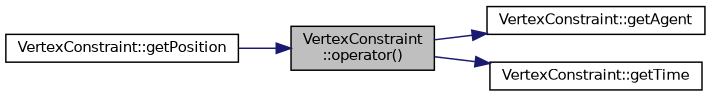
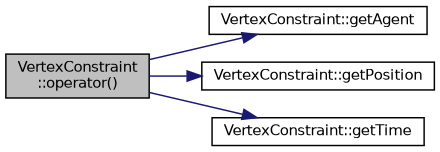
(257, 48) -> (168, 76)
